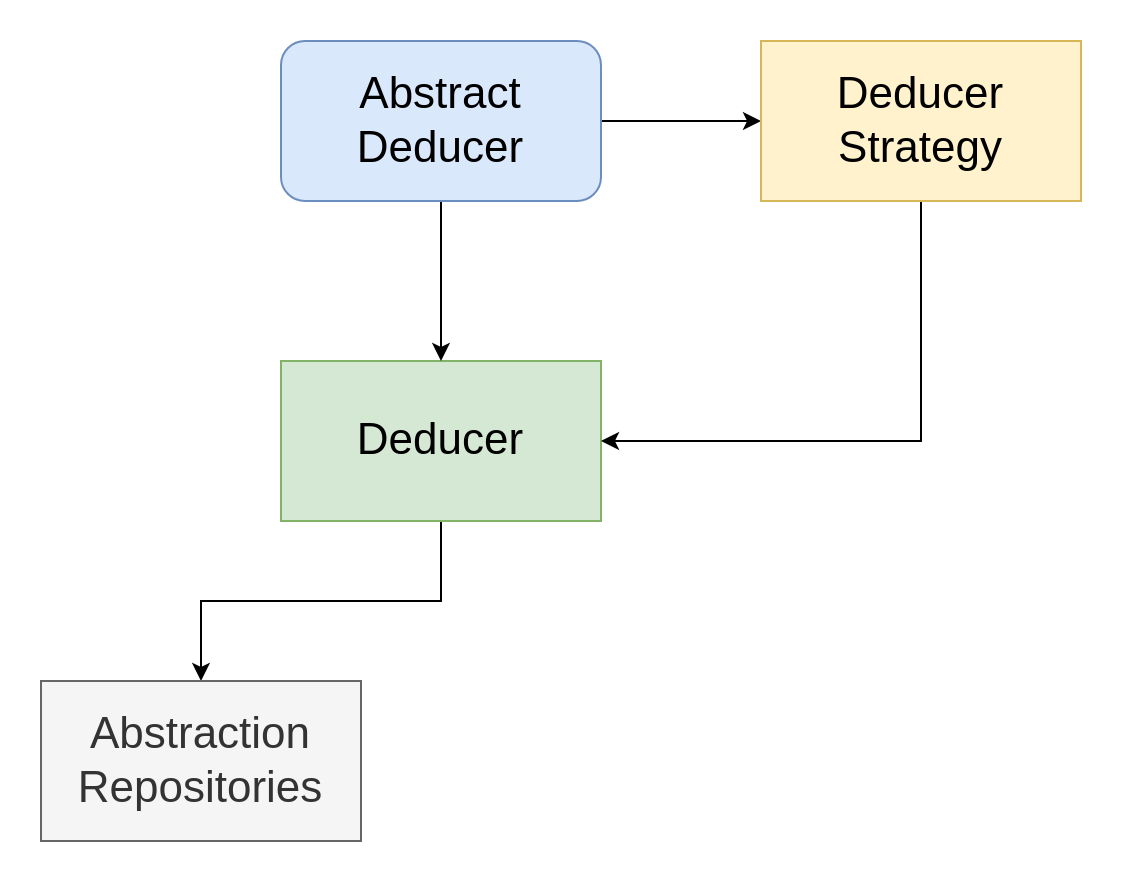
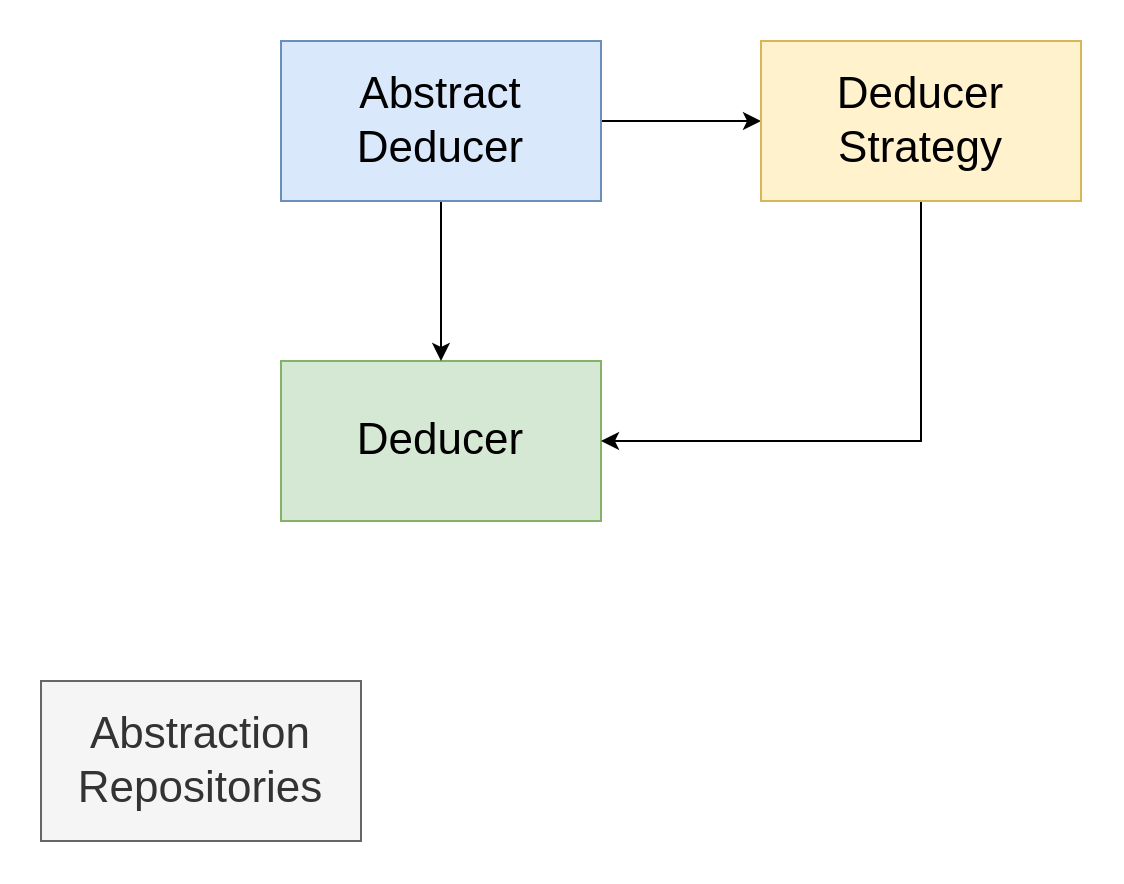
(441, 121) -> (441, 121)
(328, 601) -> none
